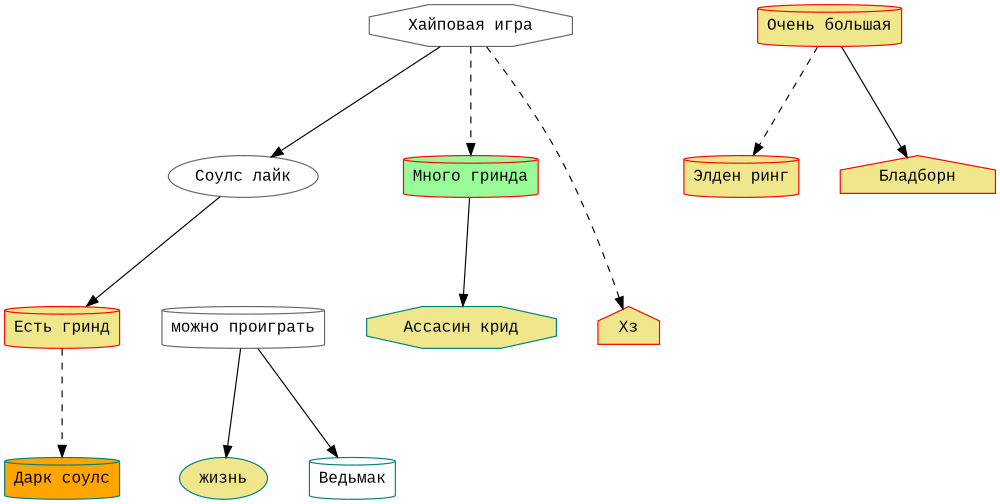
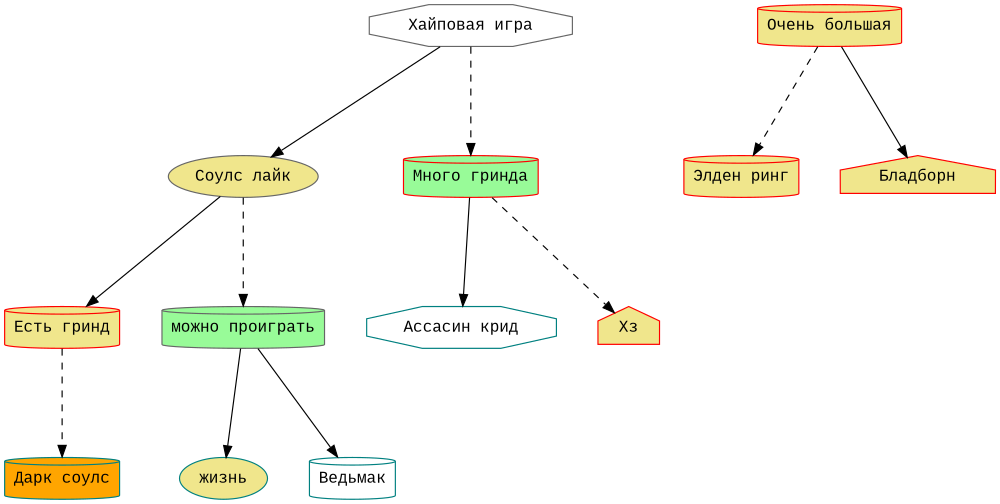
(564, 166) -> (549, 251)
(243, 176) -> (243, 176)
none -> (243, 246)
(243, 327) -> (243, 327)
(462, 327) -> (462, 327)
